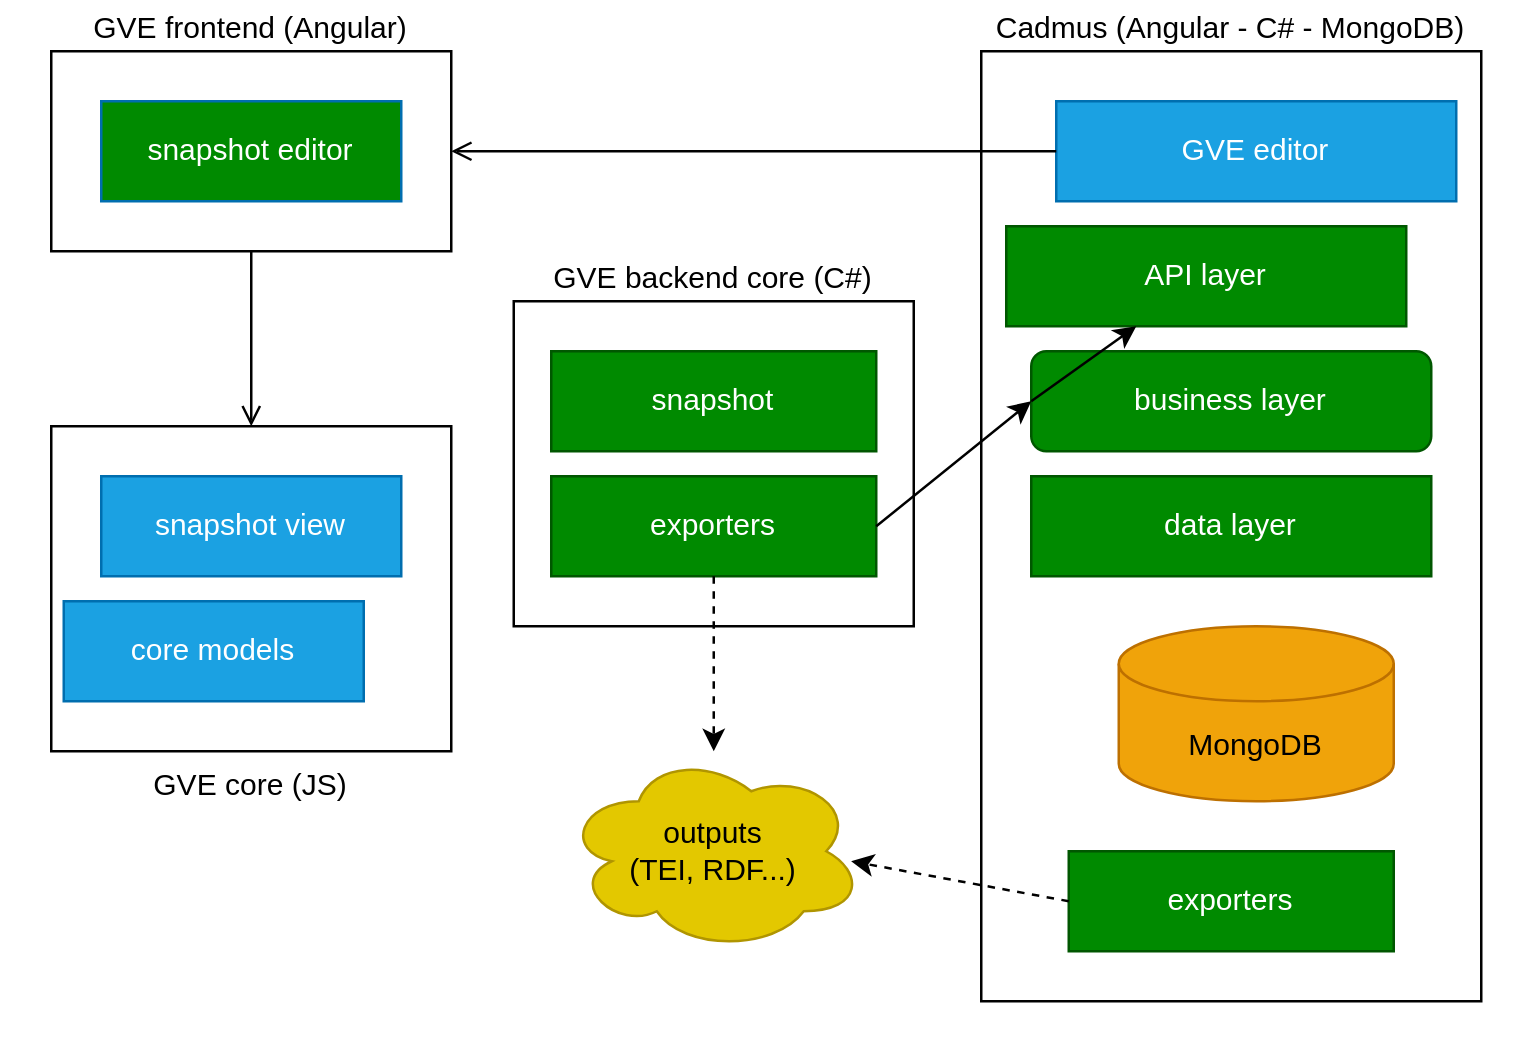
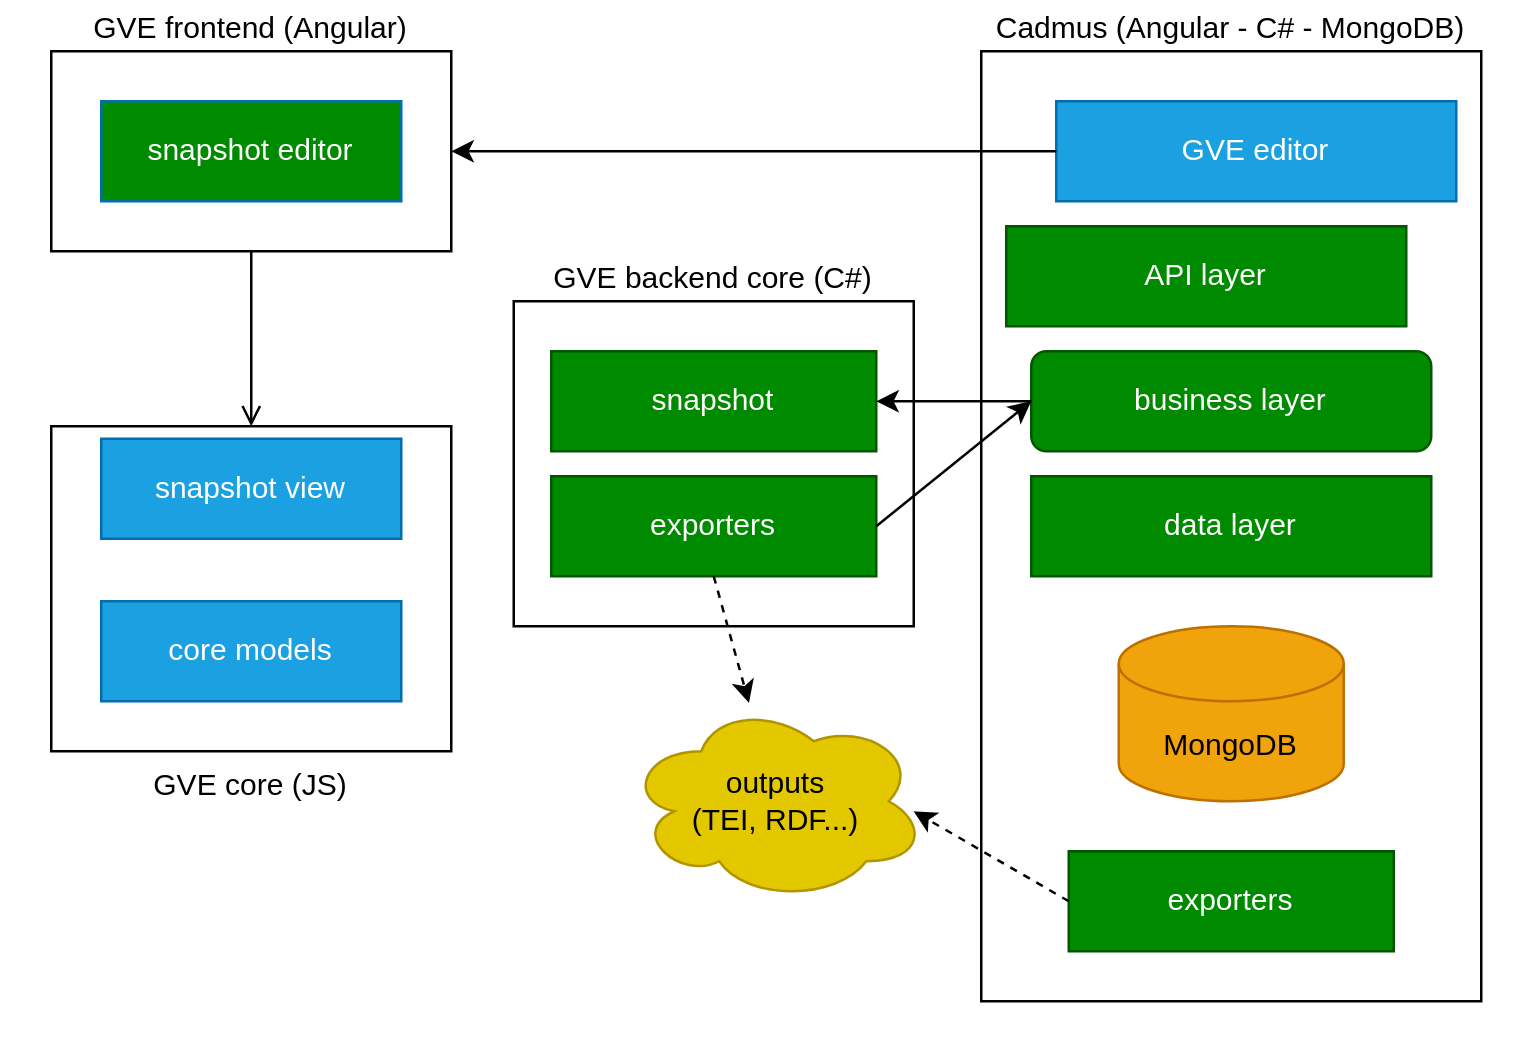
(465, 151) -> (469, 151)
(1077, 369) -> (962, 401)
(251, 526) -> (251, 489)
(214, 651) -> (251, 651)
(1256, 714) -> (1231, 714)
(714, 851) -> (776, 801)
